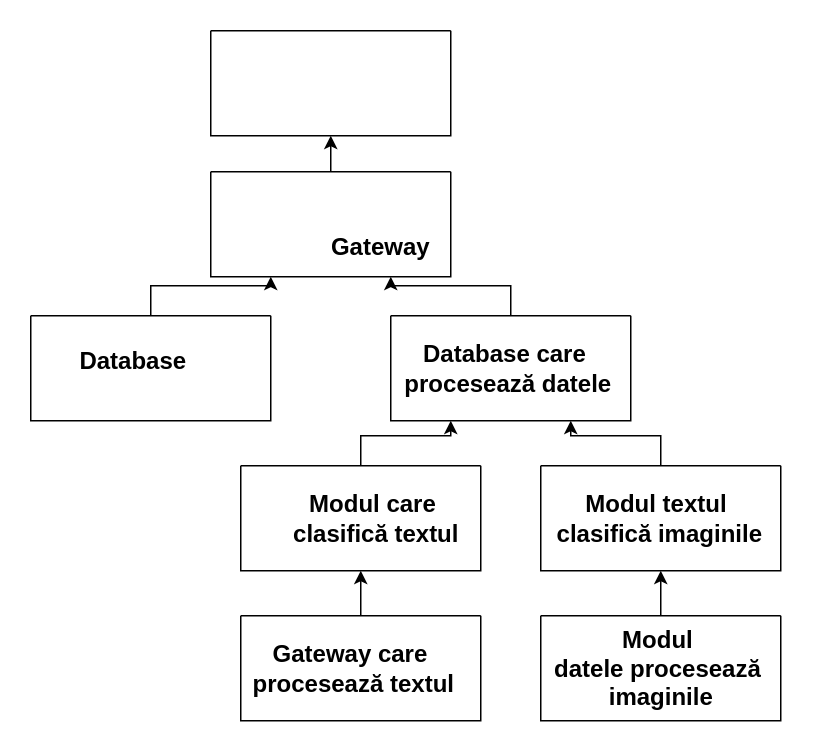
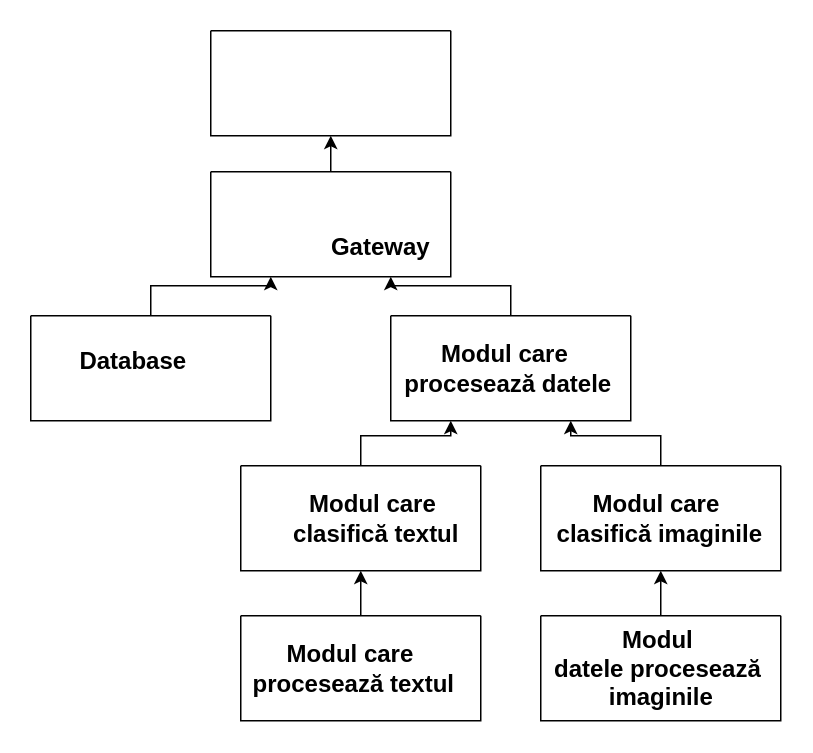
(509, 368) -> (509, 368)
(660, 518) -> (660, 518)
(354, 668) -> (354, 668)
